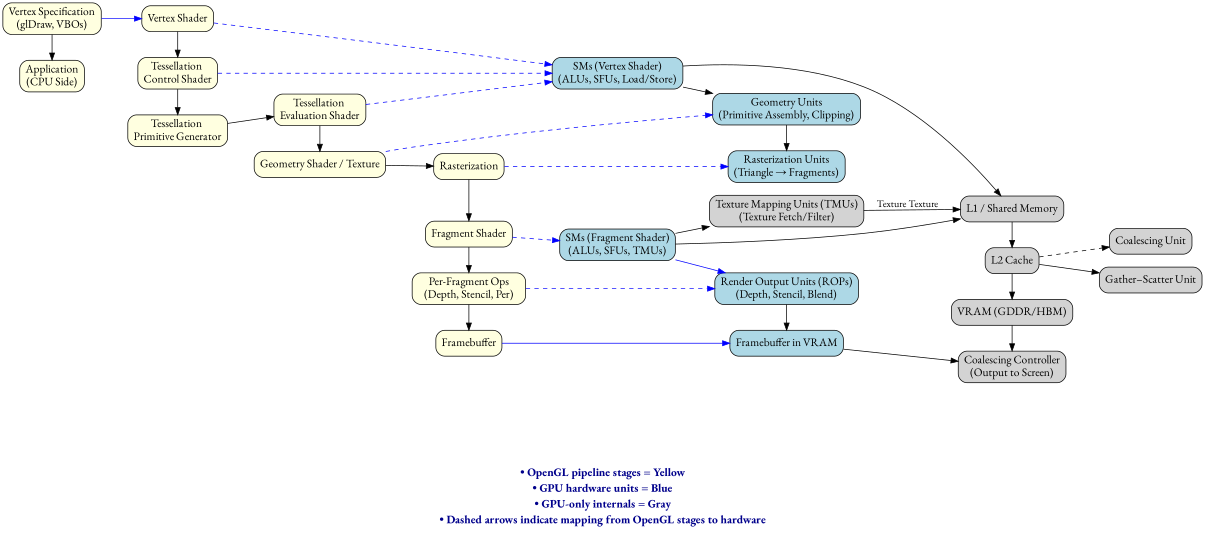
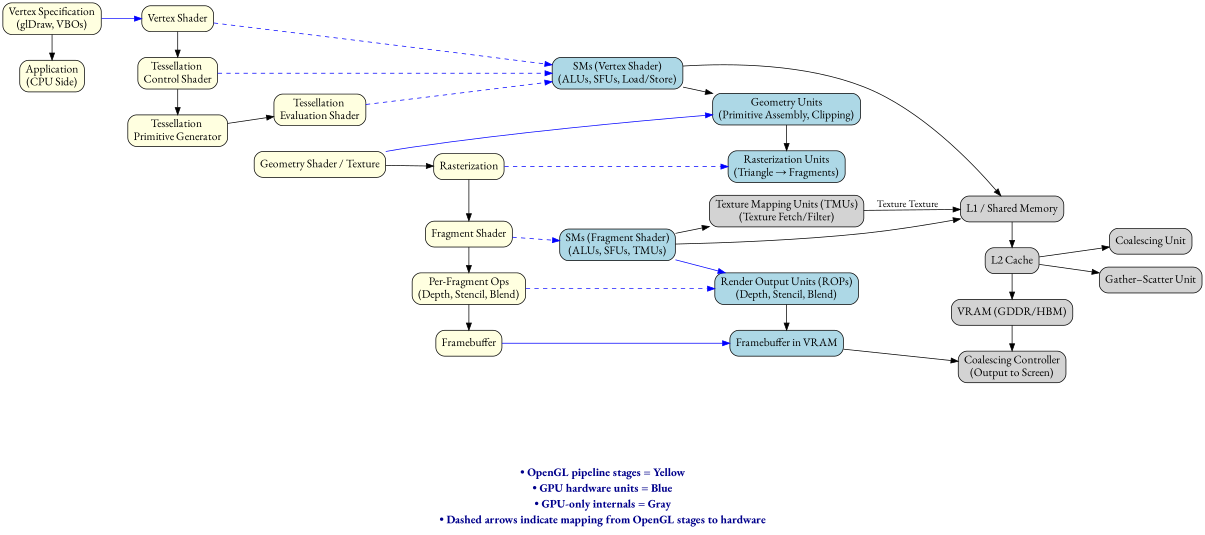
(545, 131) -> (545, 131)
(320, 135) -> none
(1071, 252) -> (1071, 252)
(469, 289) -> (469, 289)
